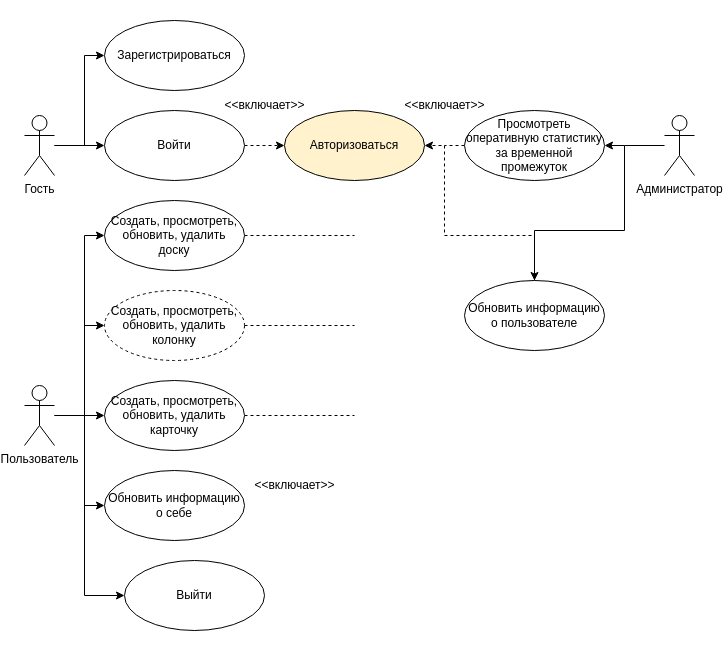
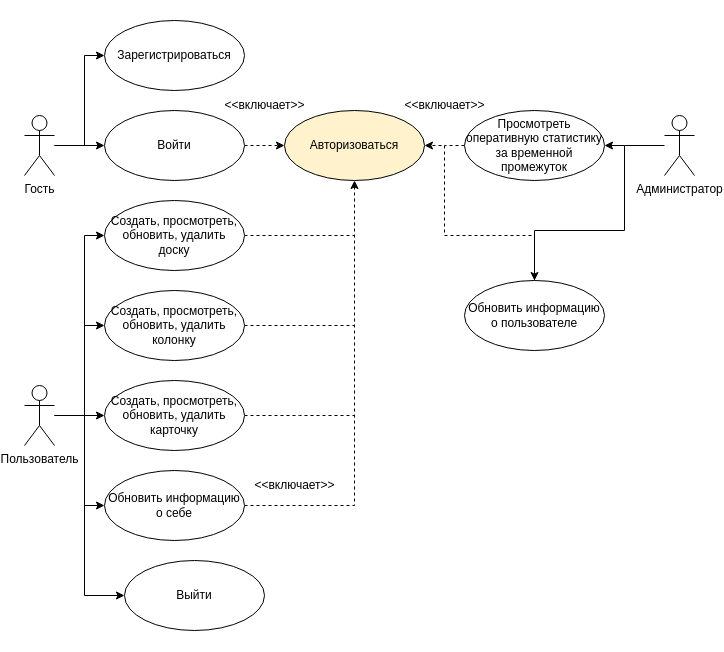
(175, 326) -> (175, 326)
none -> (355, 401)
